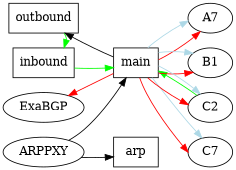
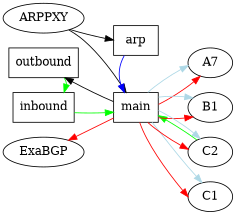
none -> (119, 70)
(210, 152) -> (210, 197)
